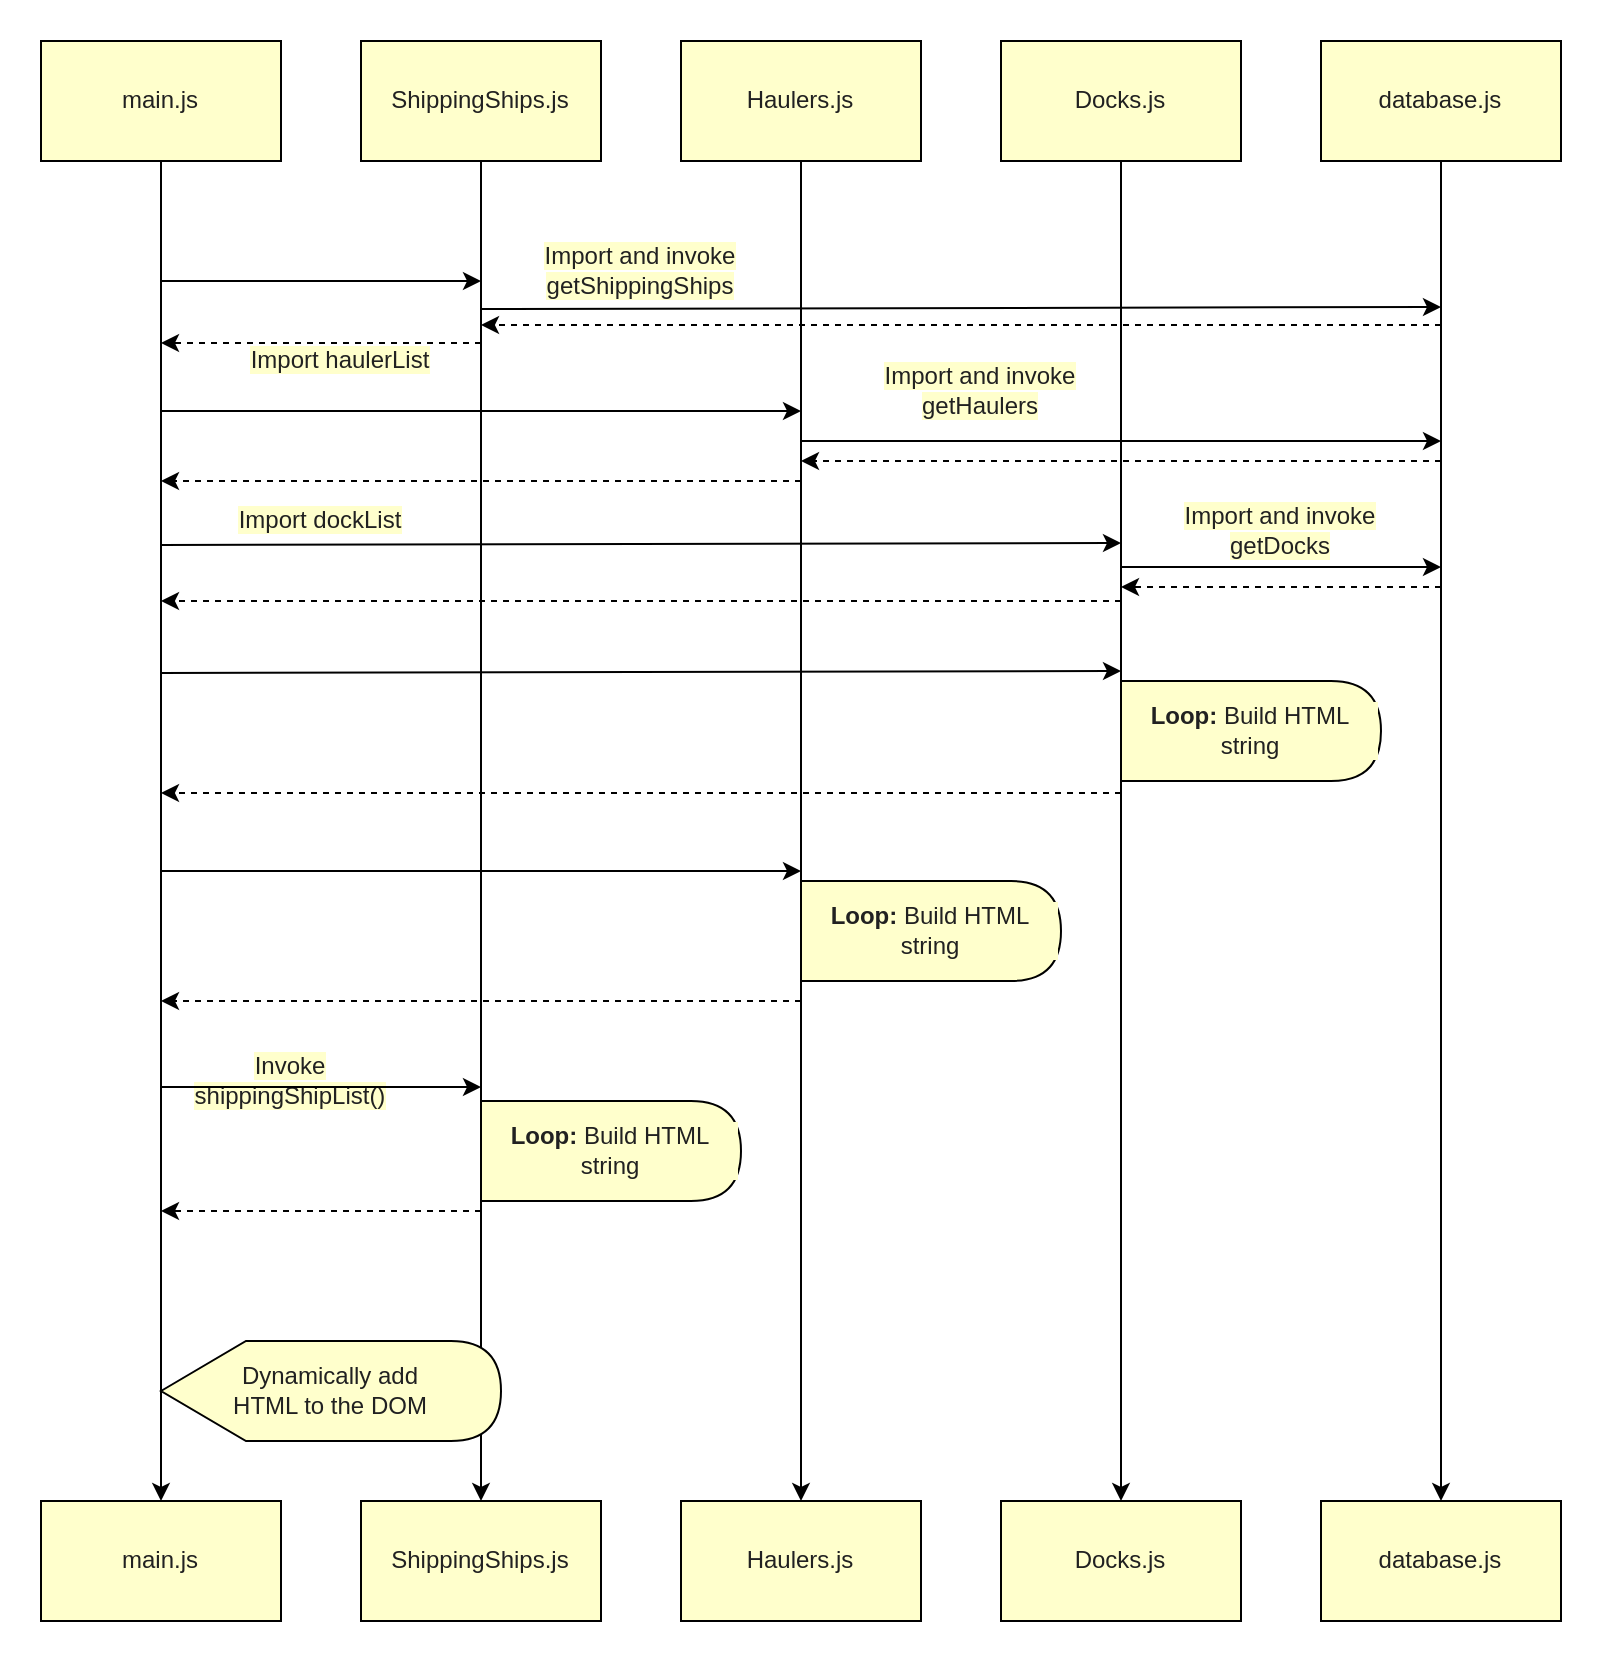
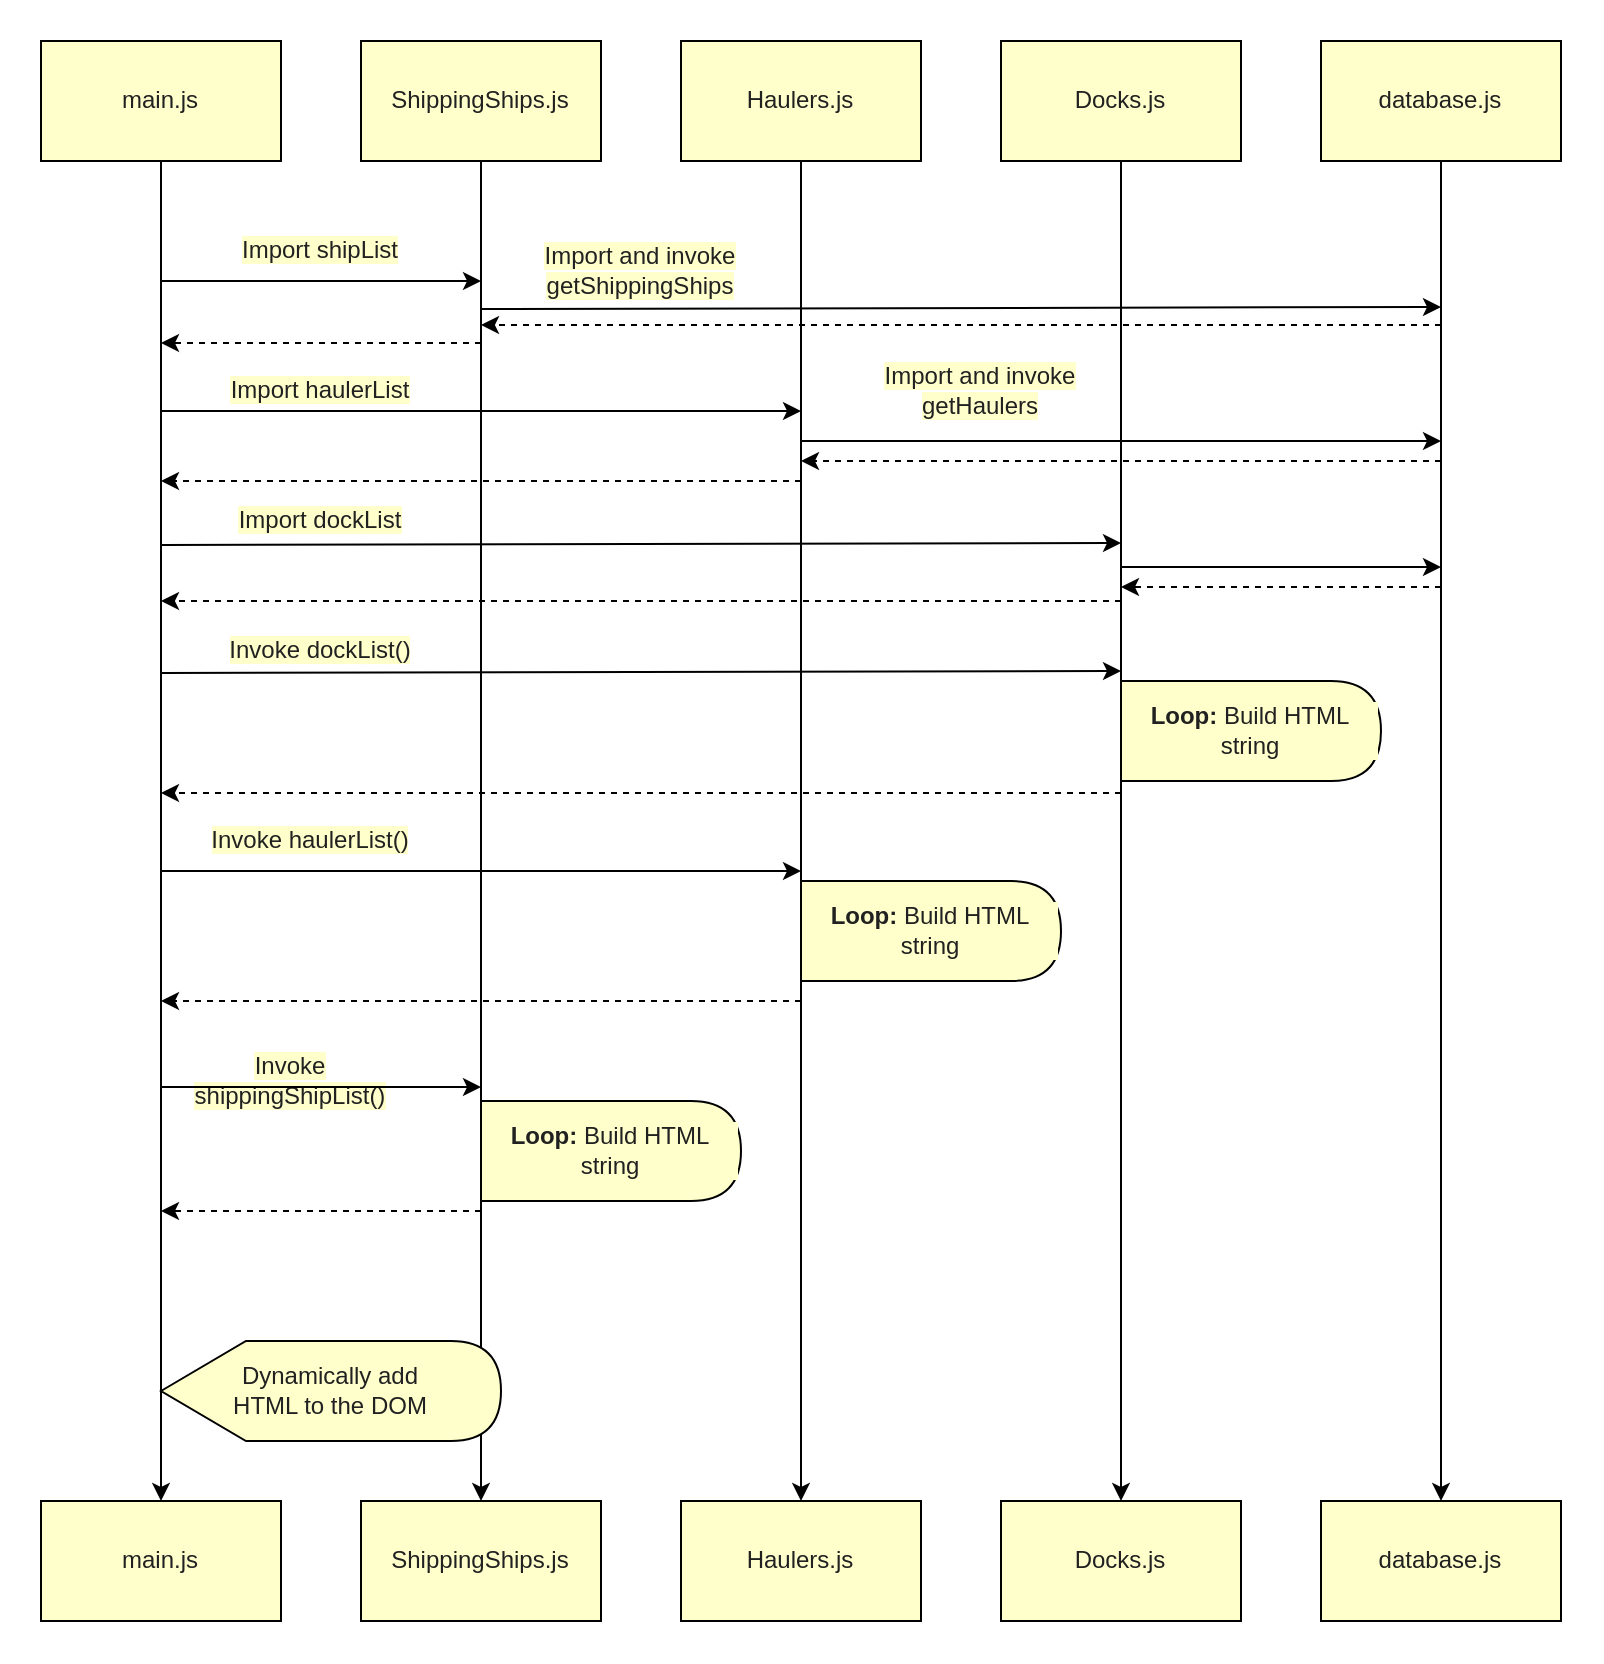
none -> (321, 251)
(341, 361) -> (321, 391)
(1281, 531) -> none
none -> (321, 651)
none -> (311, 841)
